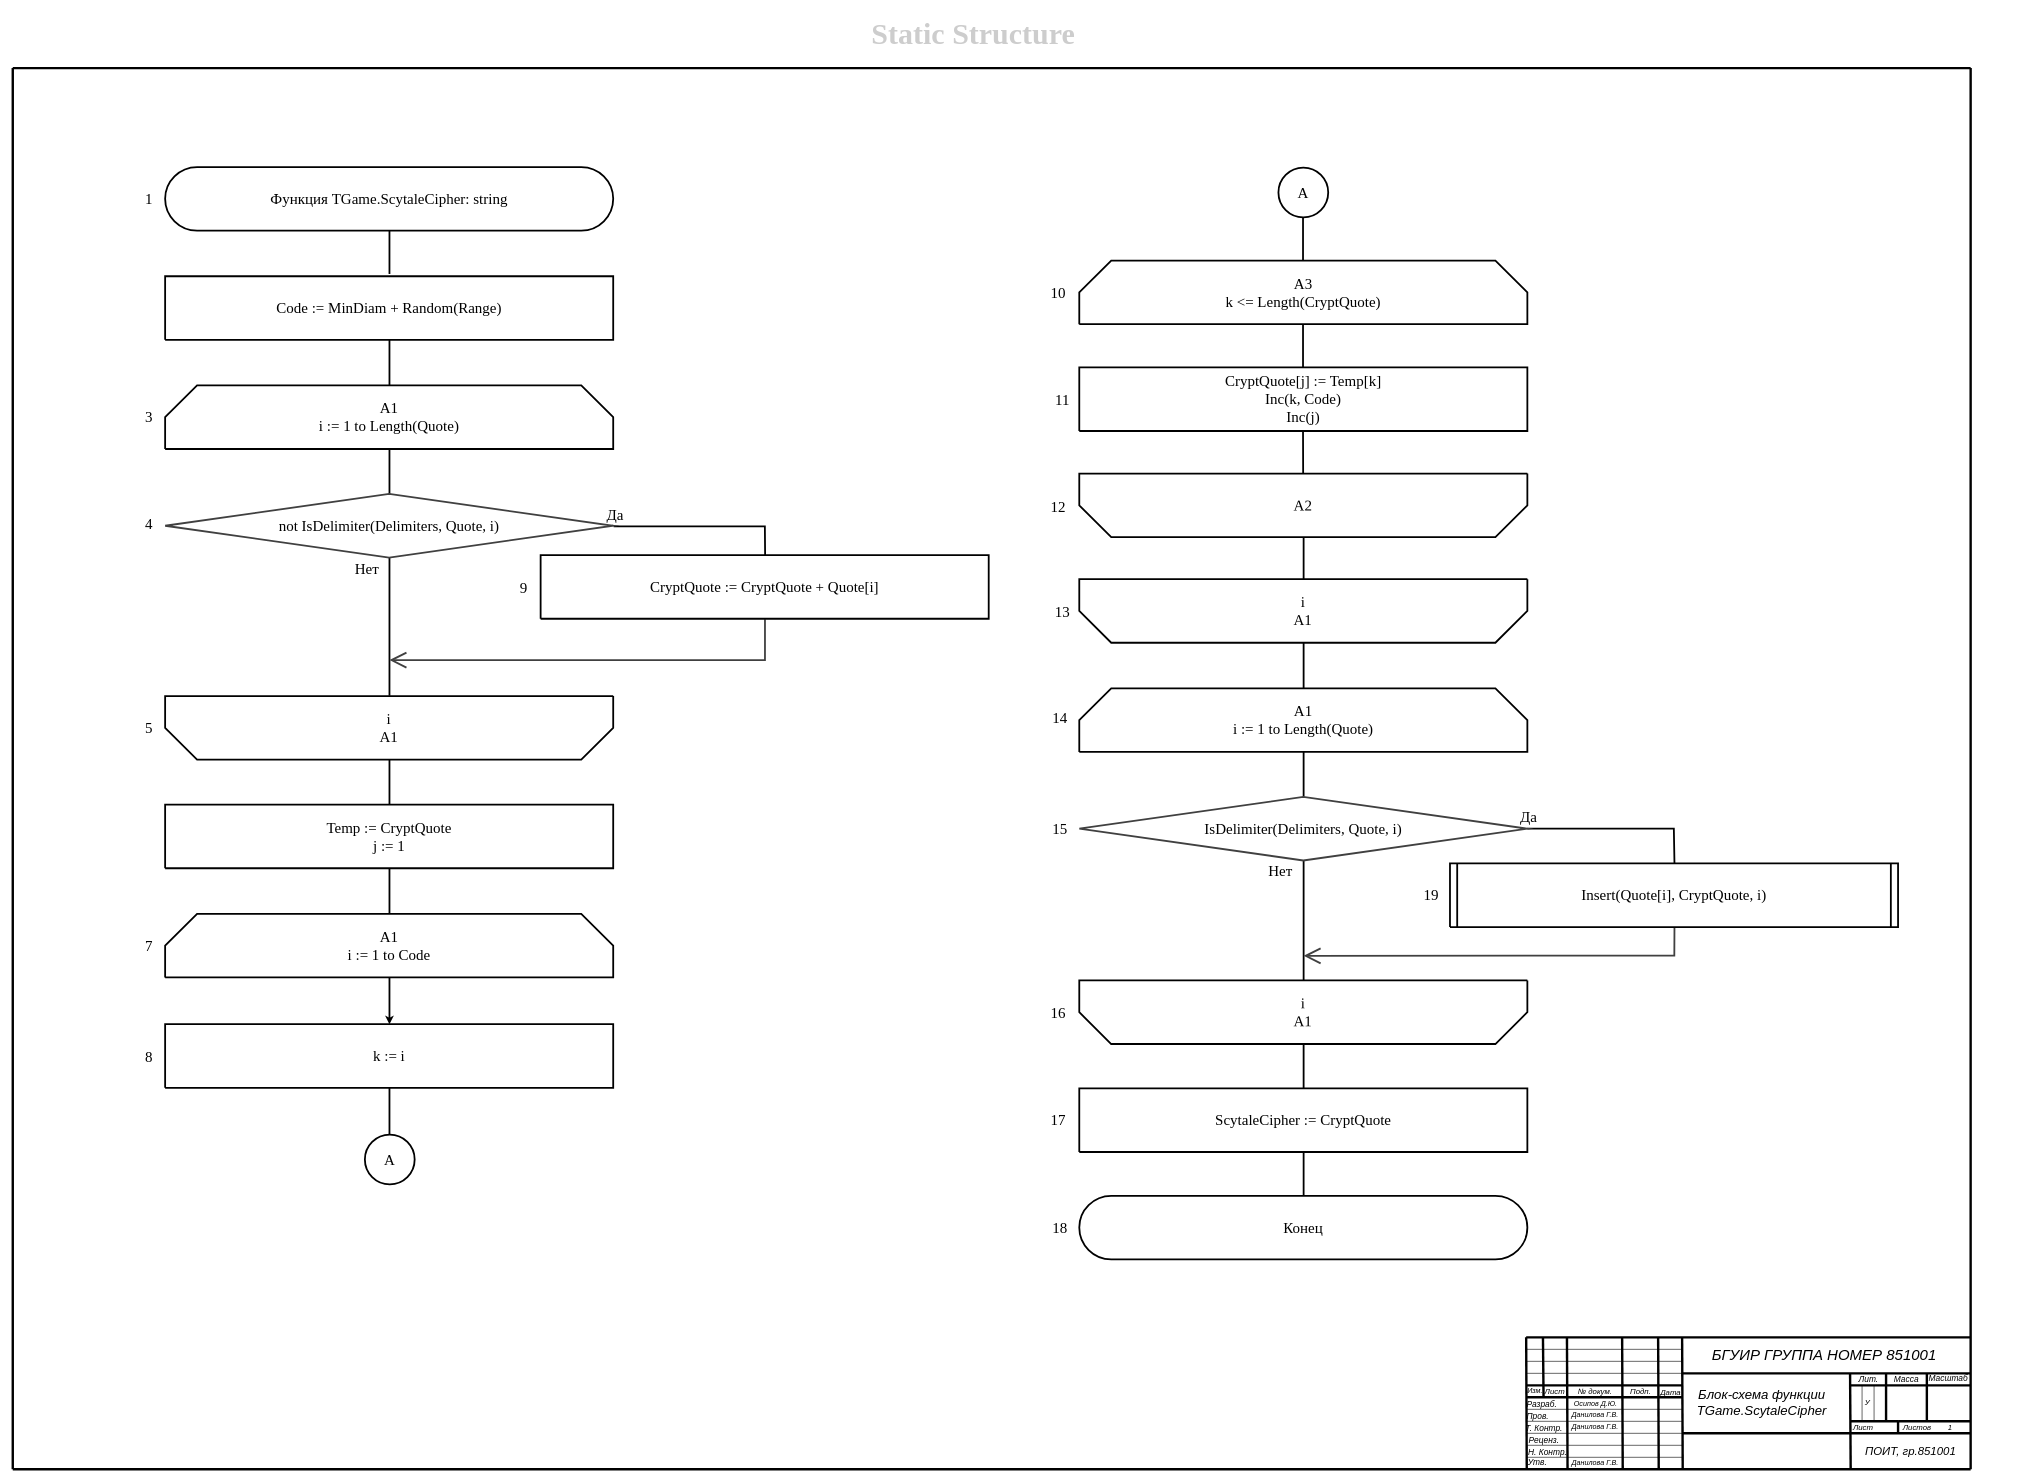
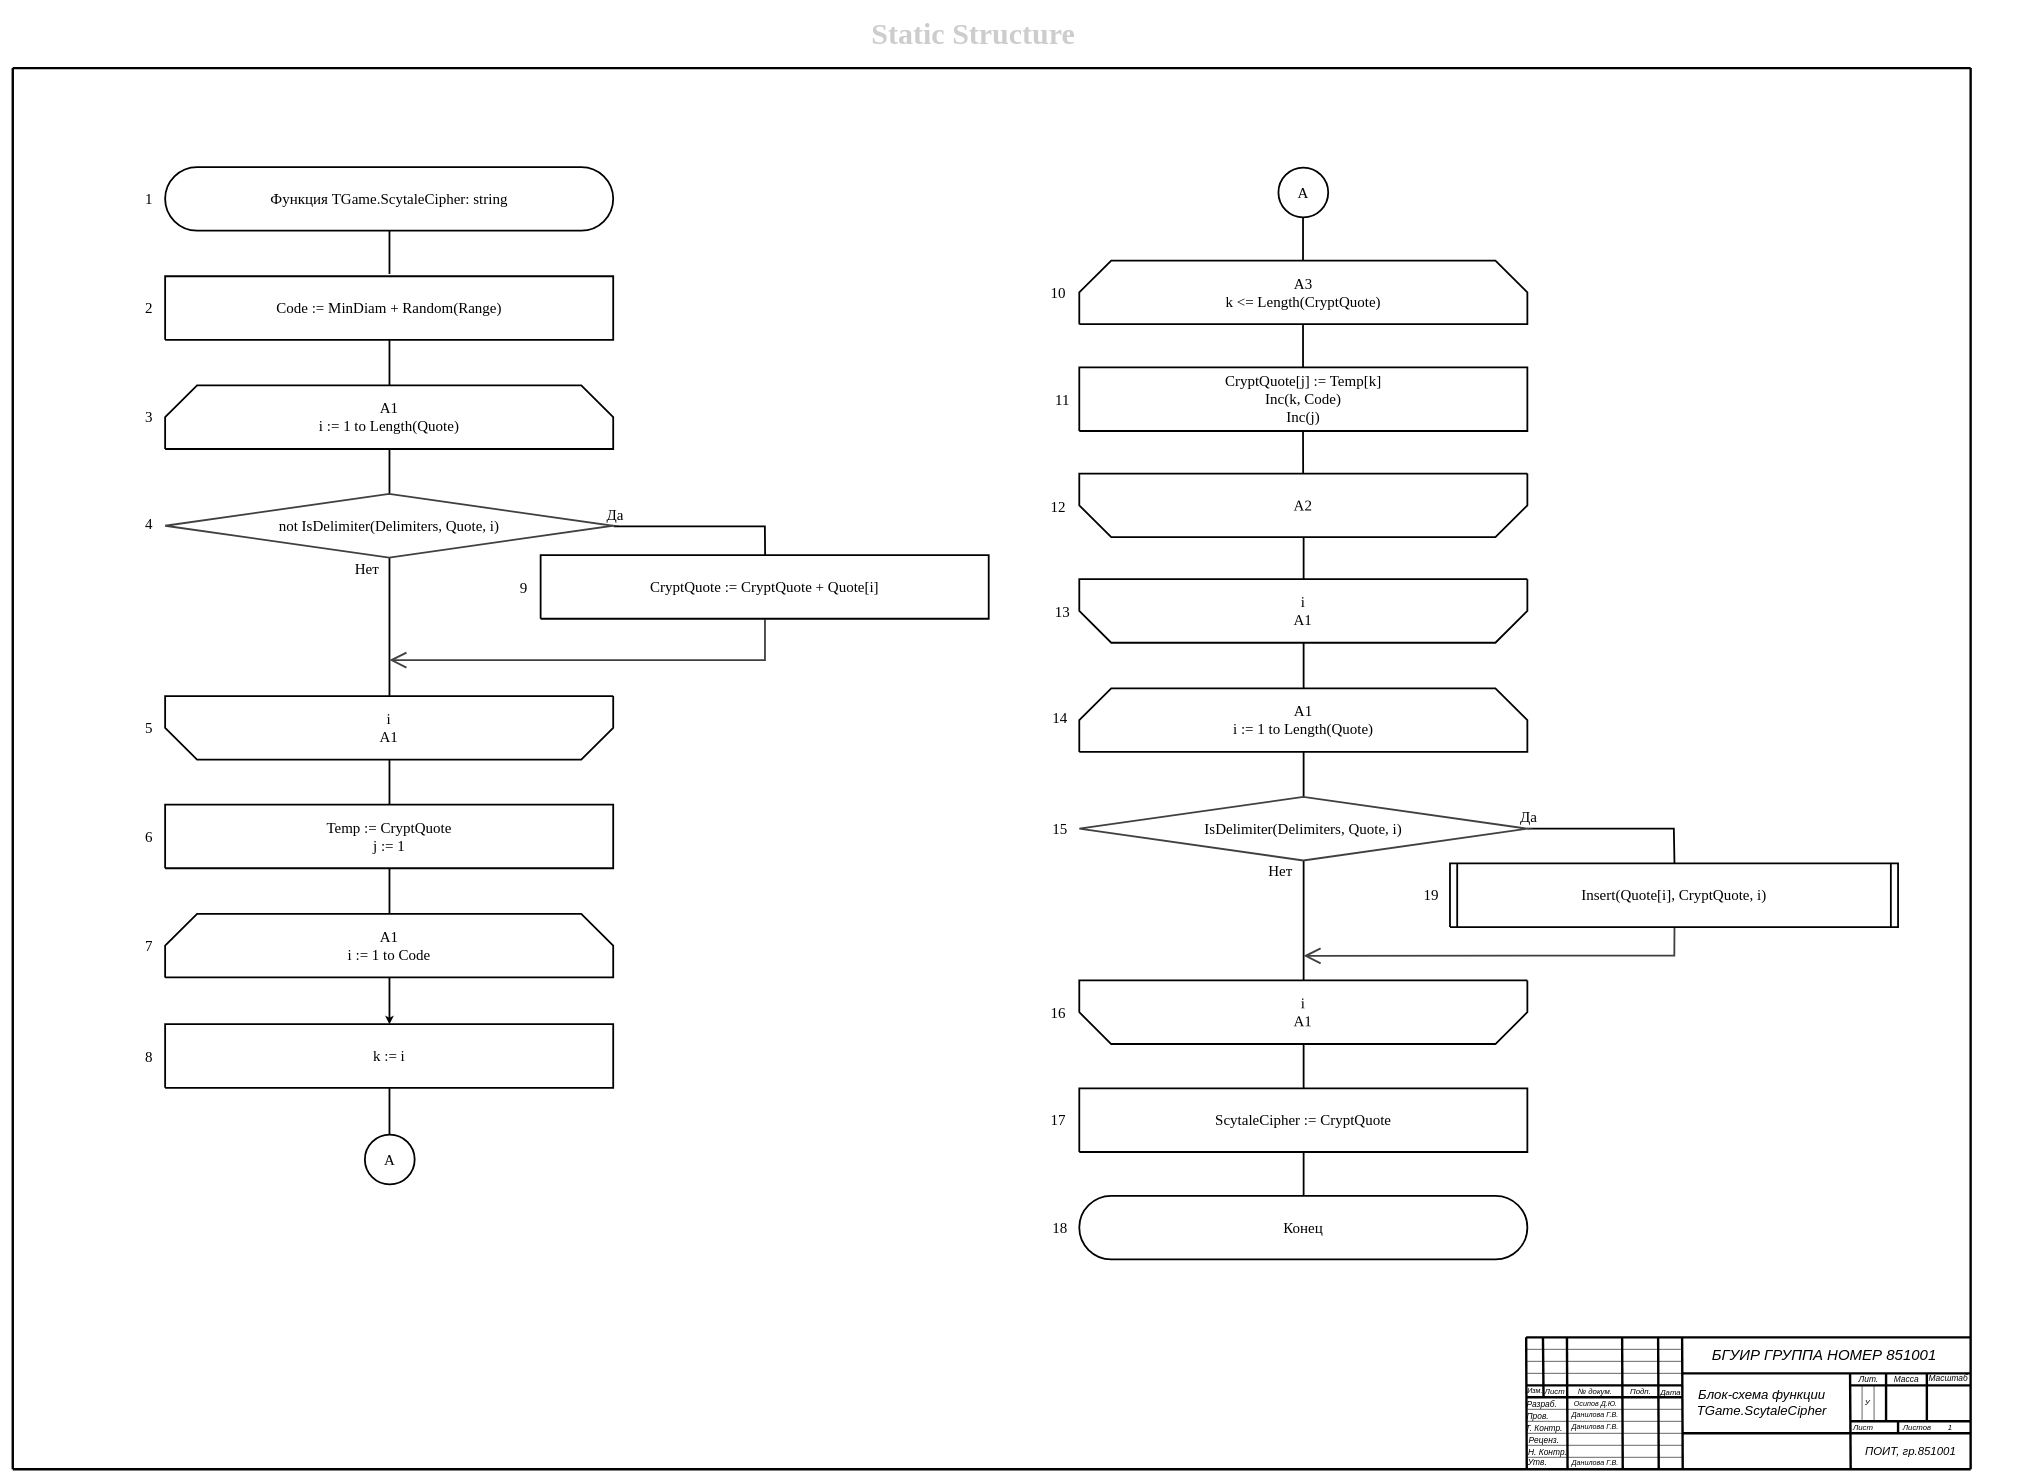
none -> (149, 307)
none -> (149, 837)
